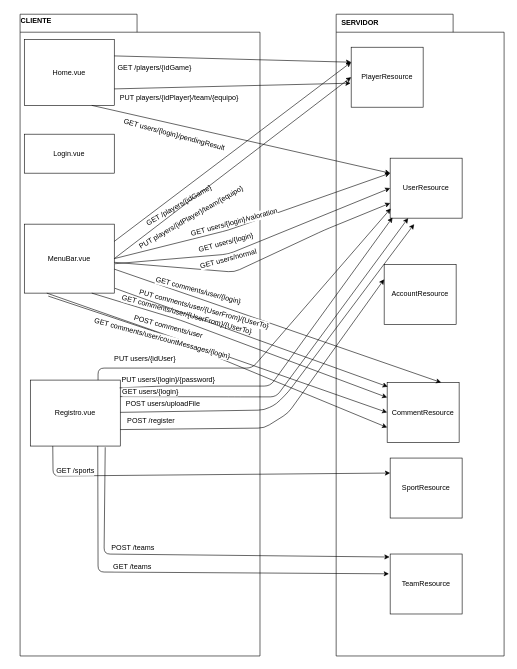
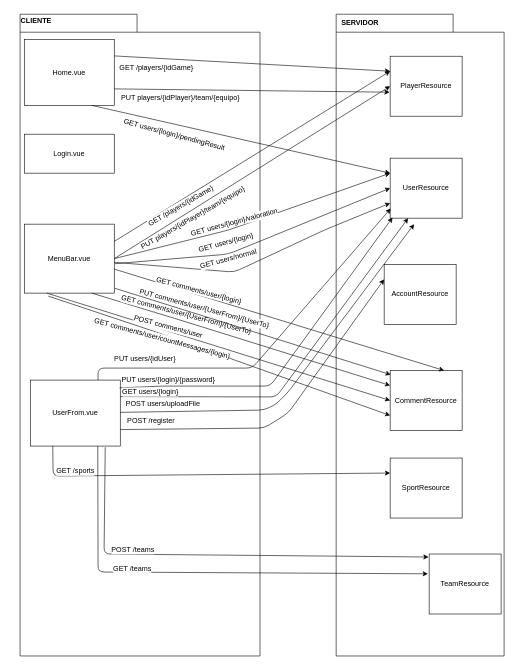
(387, 77) -> (426, 86)
(75, 413) -> (75, 413)
(423, 413) -> (426, 401)
(426, 584) -> (465, 584)
